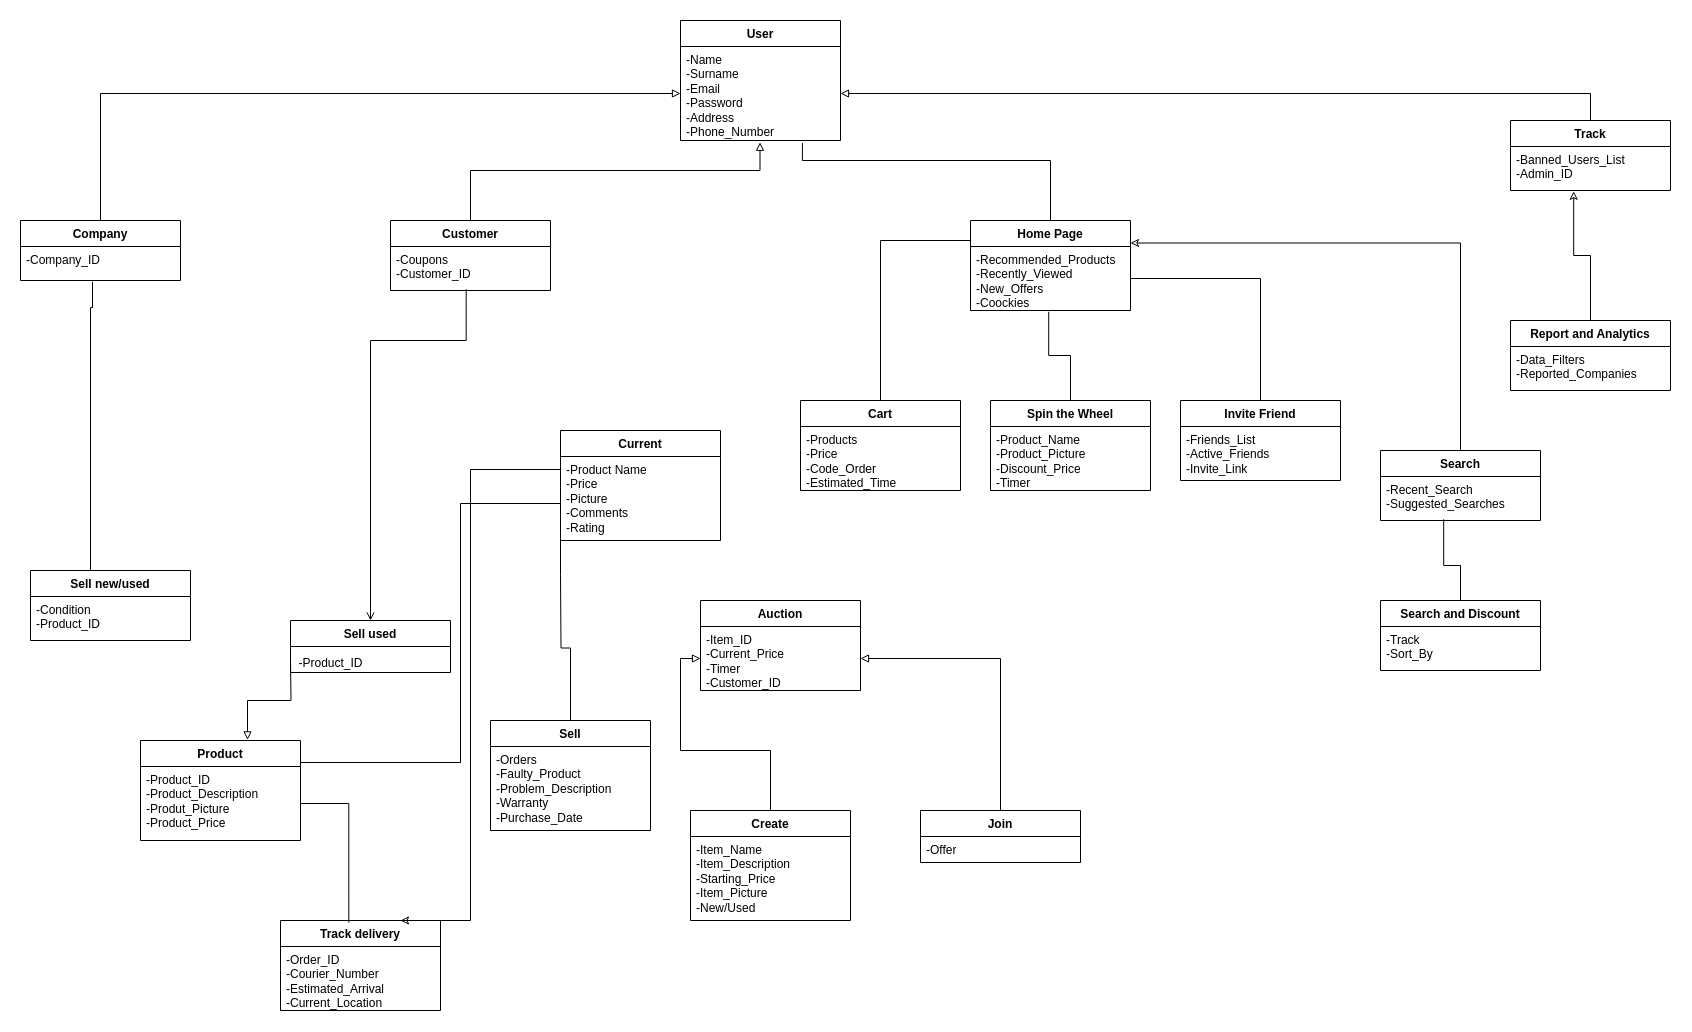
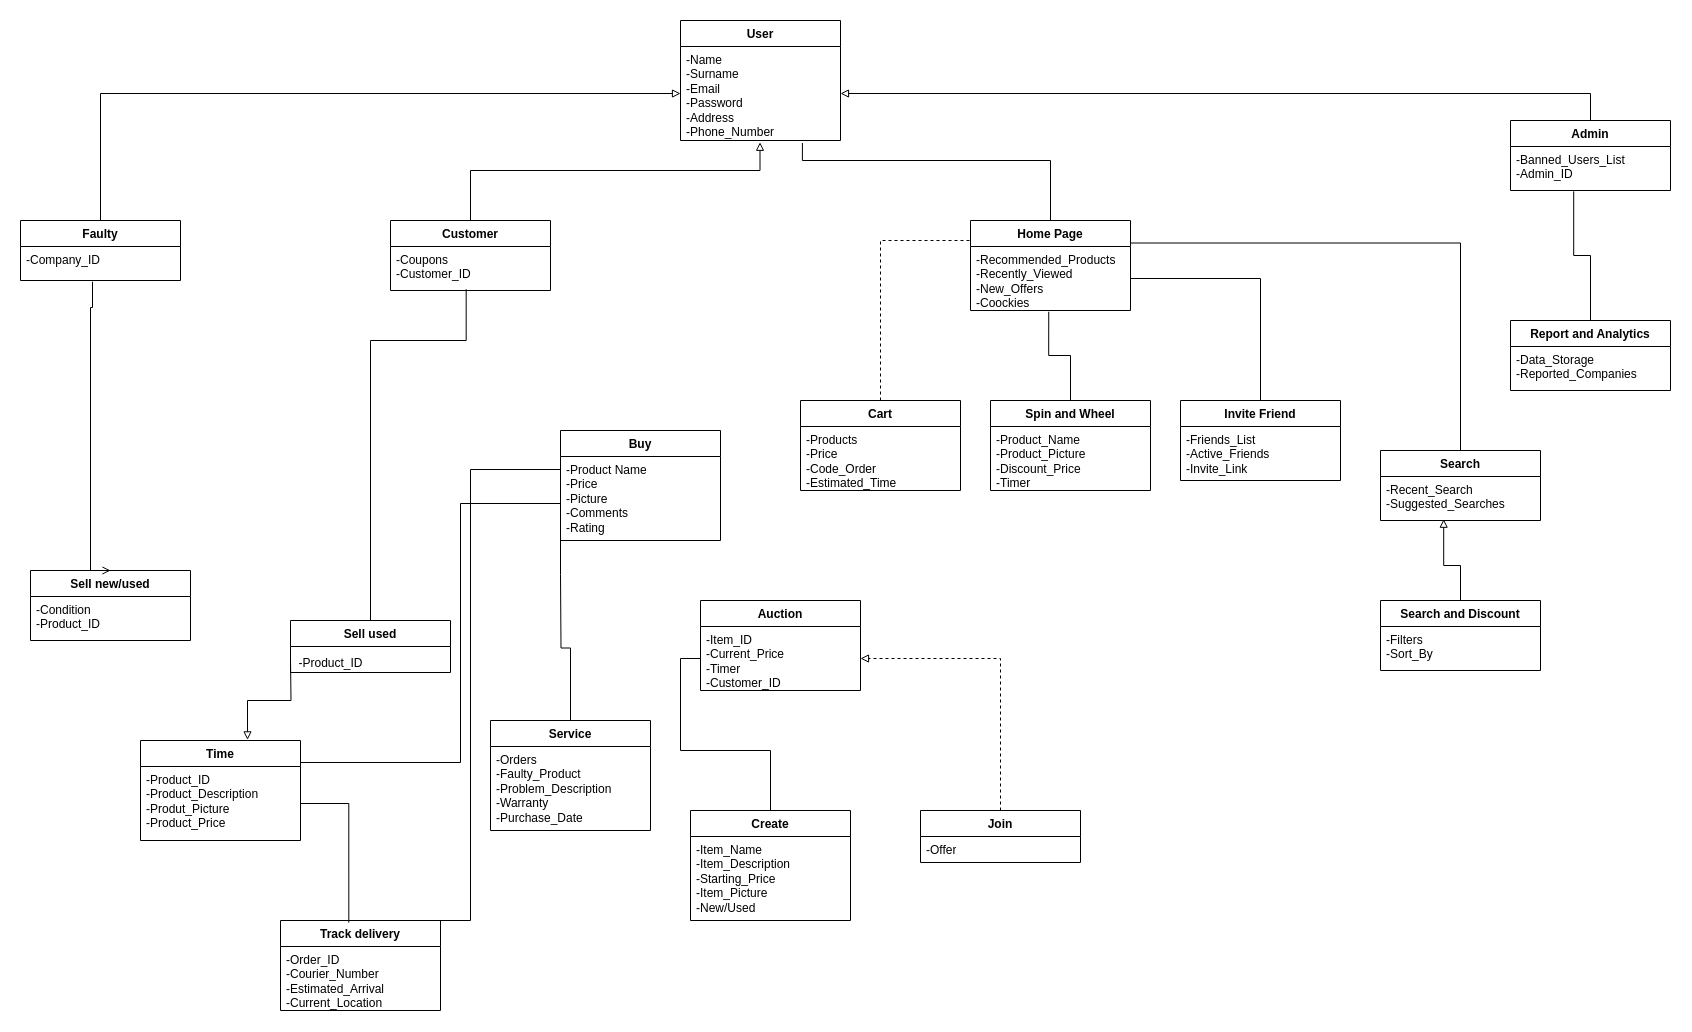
(1591, 135) -> (1591, 135)
(1574, 200) -> (1574, 197)
(101, 235) -> (101, 235)
(1139, 243) -> (1137, 243)
(881, 275) -> (881, 275)
(1579, 368) -> (1579, 368)
(1071, 415) -> (1071, 415)
(641, 445) -> (641, 445)
(1444, 526) -> (1444, 528)
(105, 571) -> (105, 571)
(371, 615) -> (371, 615)
(1413, 648) -> (1413, 648)
(691, 659) -> (694, 659)
(1001, 669) -> (1001, 669)
(571, 735) -> (571, 735)
(221, 755) -> (221, 755)
(408, 921) -> (406, 921)
